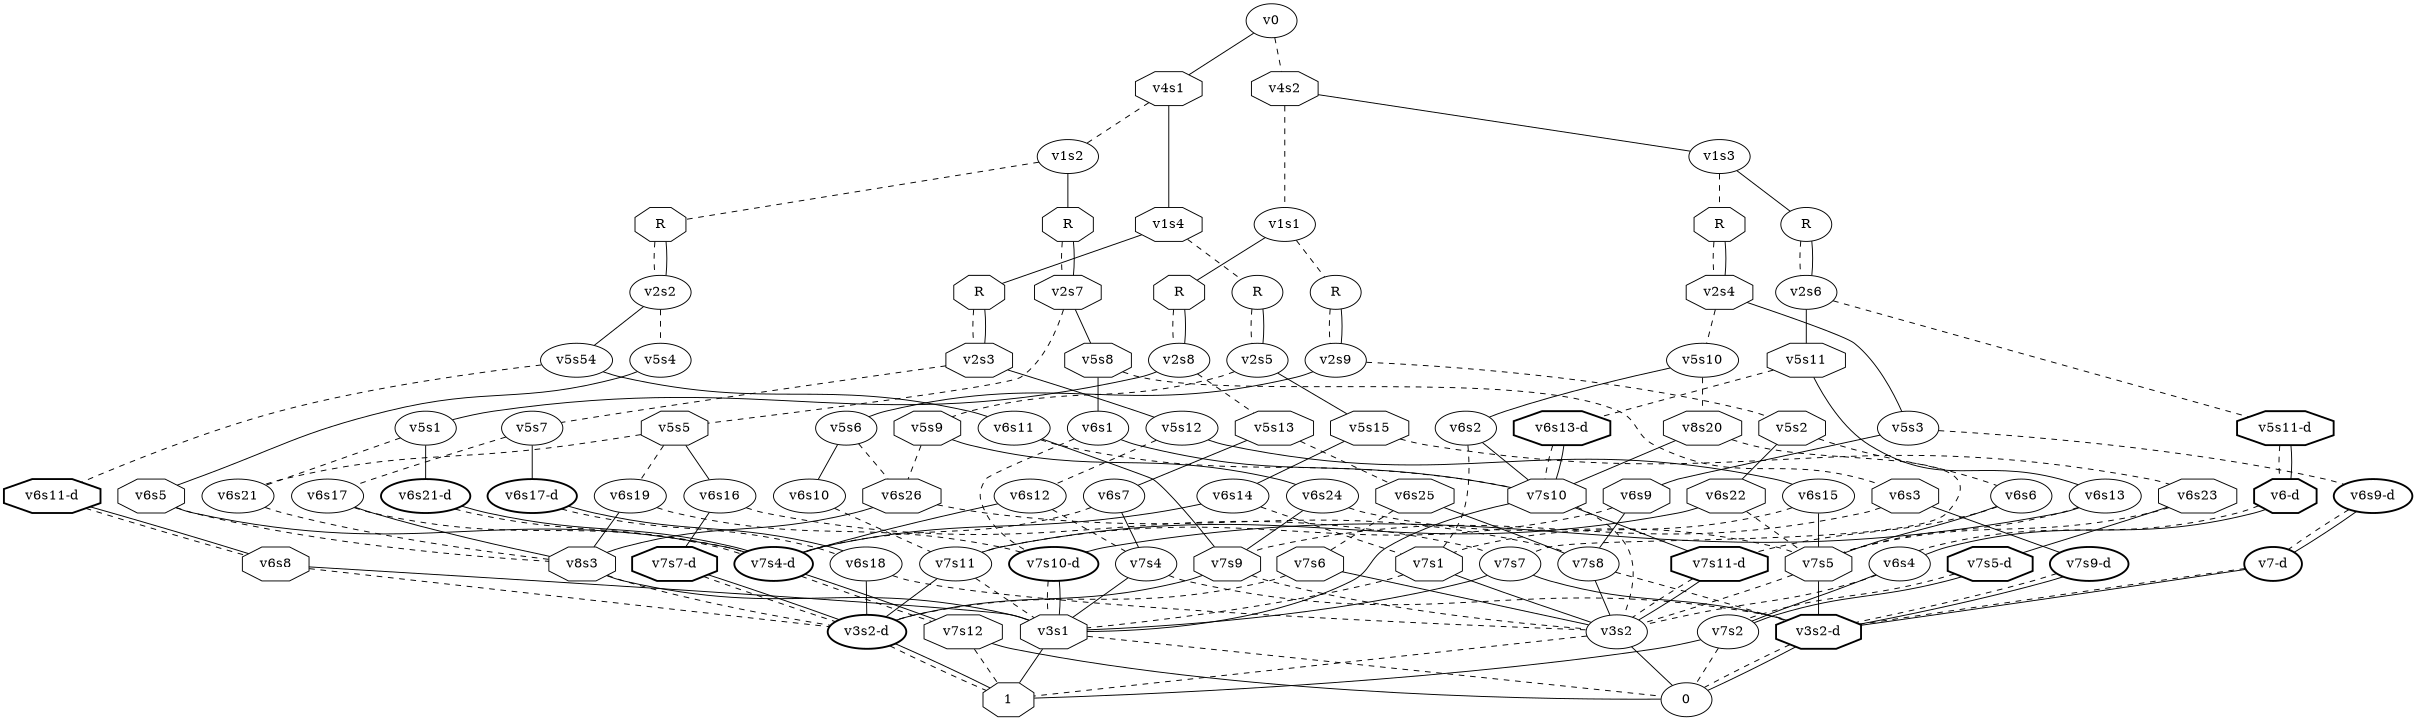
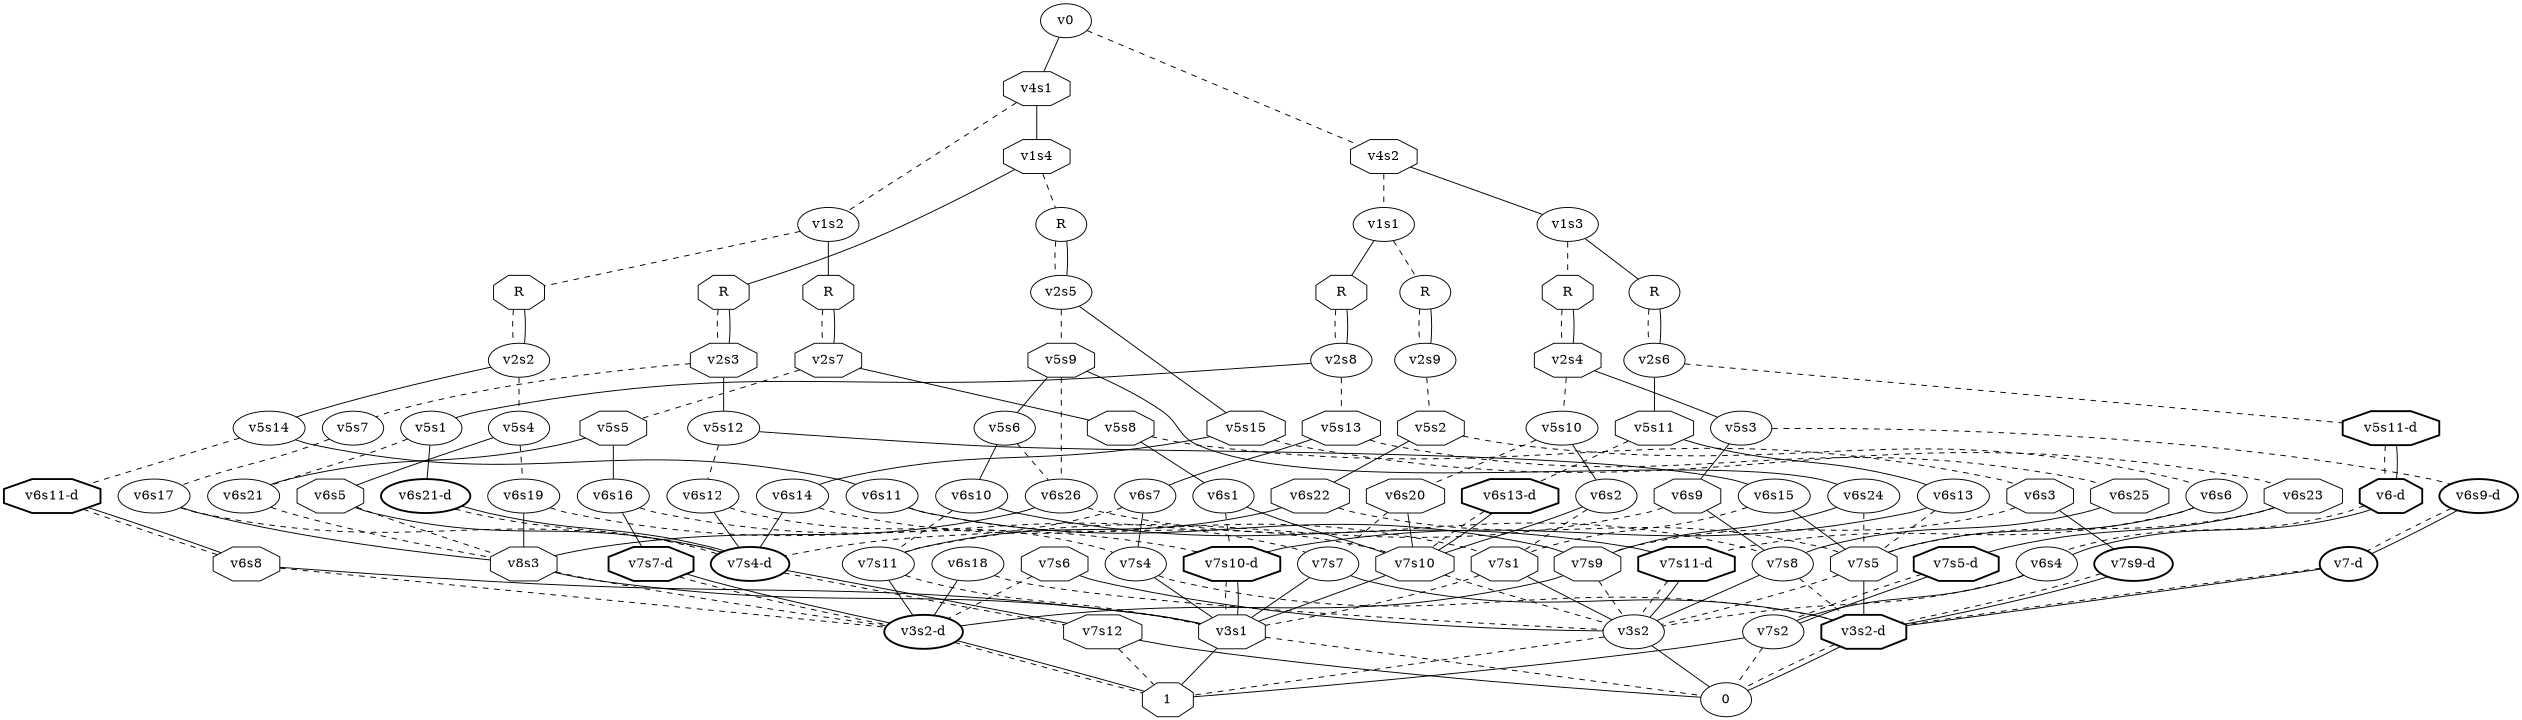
(577, 360) -> (269, 428)
(1169, 395) -> (1032, 395)
(1703, 428) -> (1406, 496)
(471, 455) -> (468, 458)
(652, 462) -> (521, 458)
(532, 496) -> none
(902, 496) -> (1061, 496)
(1632, 529) -> (1325, 533)
(1362, 530) -> none
(1054, 564) -> (1232, 564)
